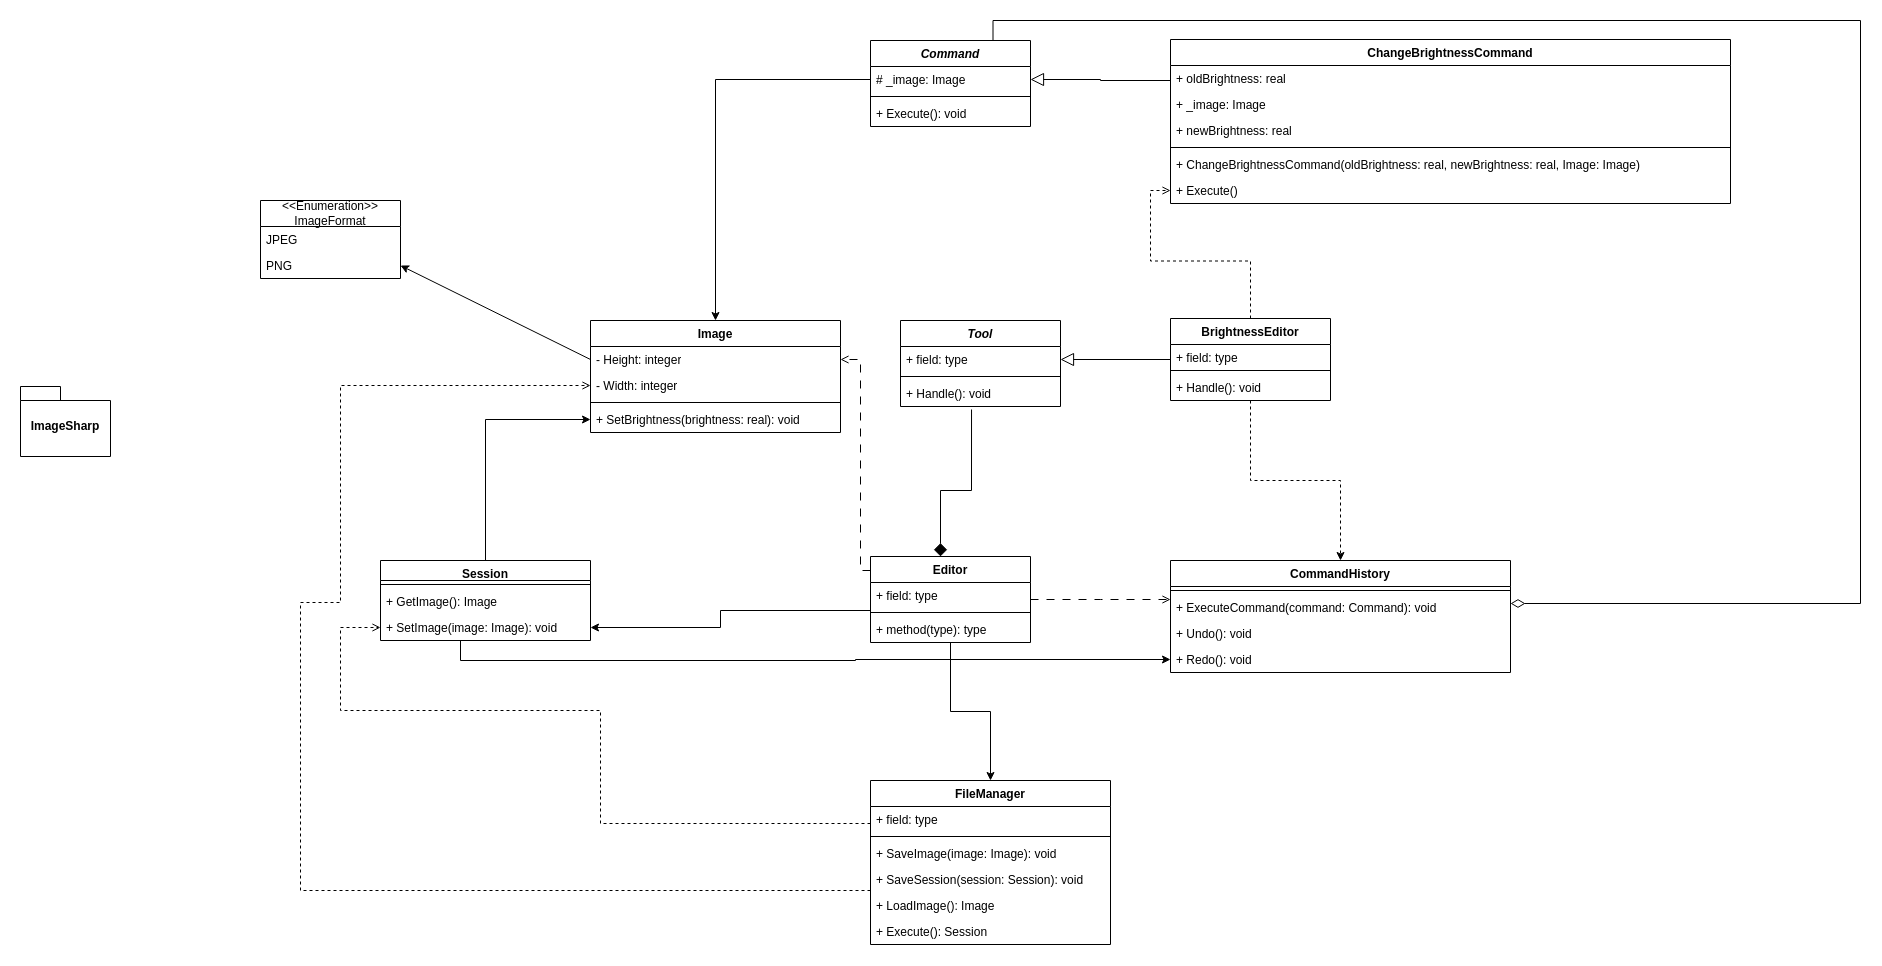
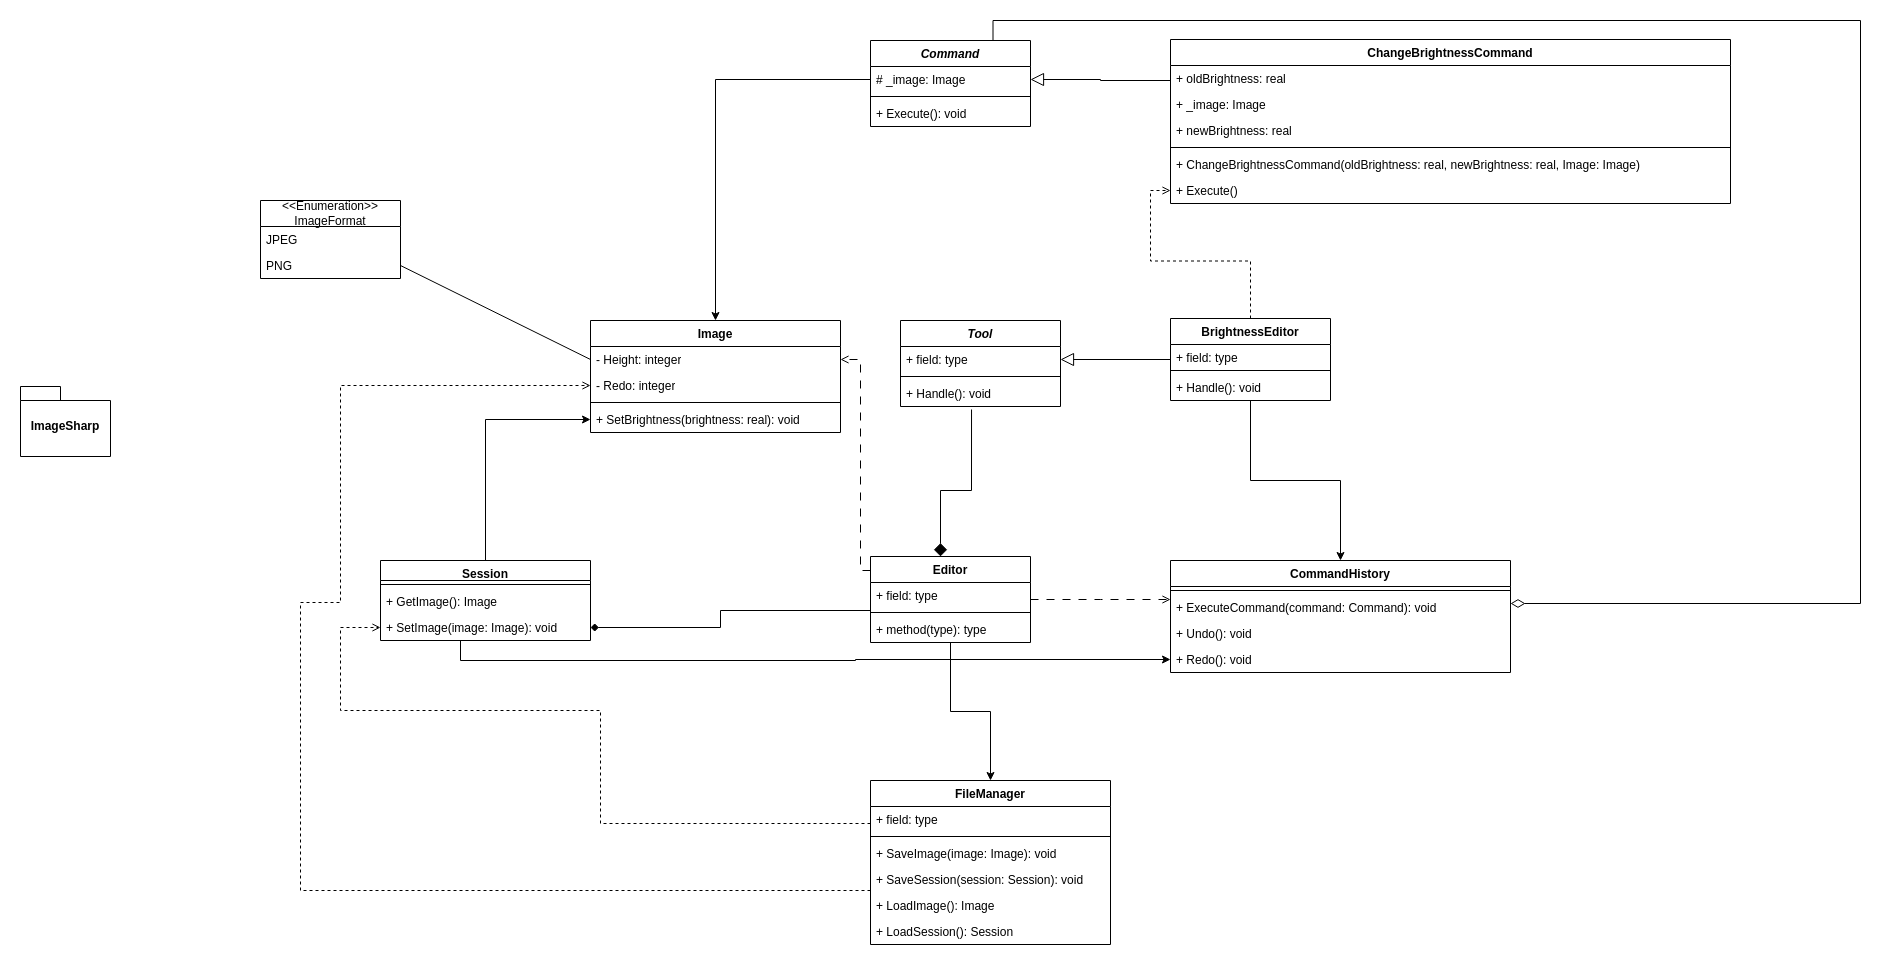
(407, 269) -> (404, 267)
(642, 387) -> (641, 387)
(1292, 481) -> (1292, 481)
(599, 628) -> (599, 628)
(937, 933) -> (949, 933)
